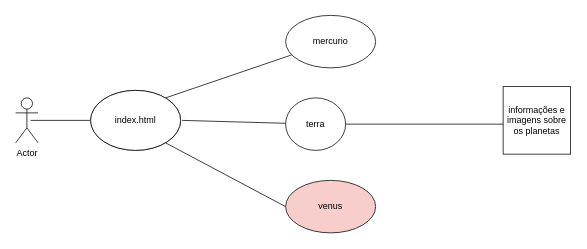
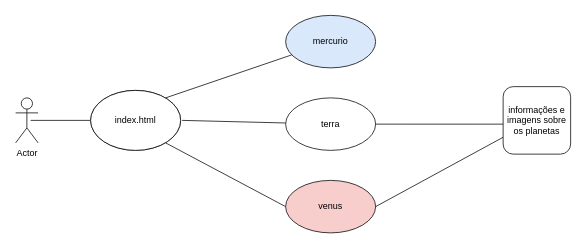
(330, 42) -> (330, 42)
(537, 120) -> (537, 120)
(315, 124) -> (330, 124)
none -> (439, 172)
